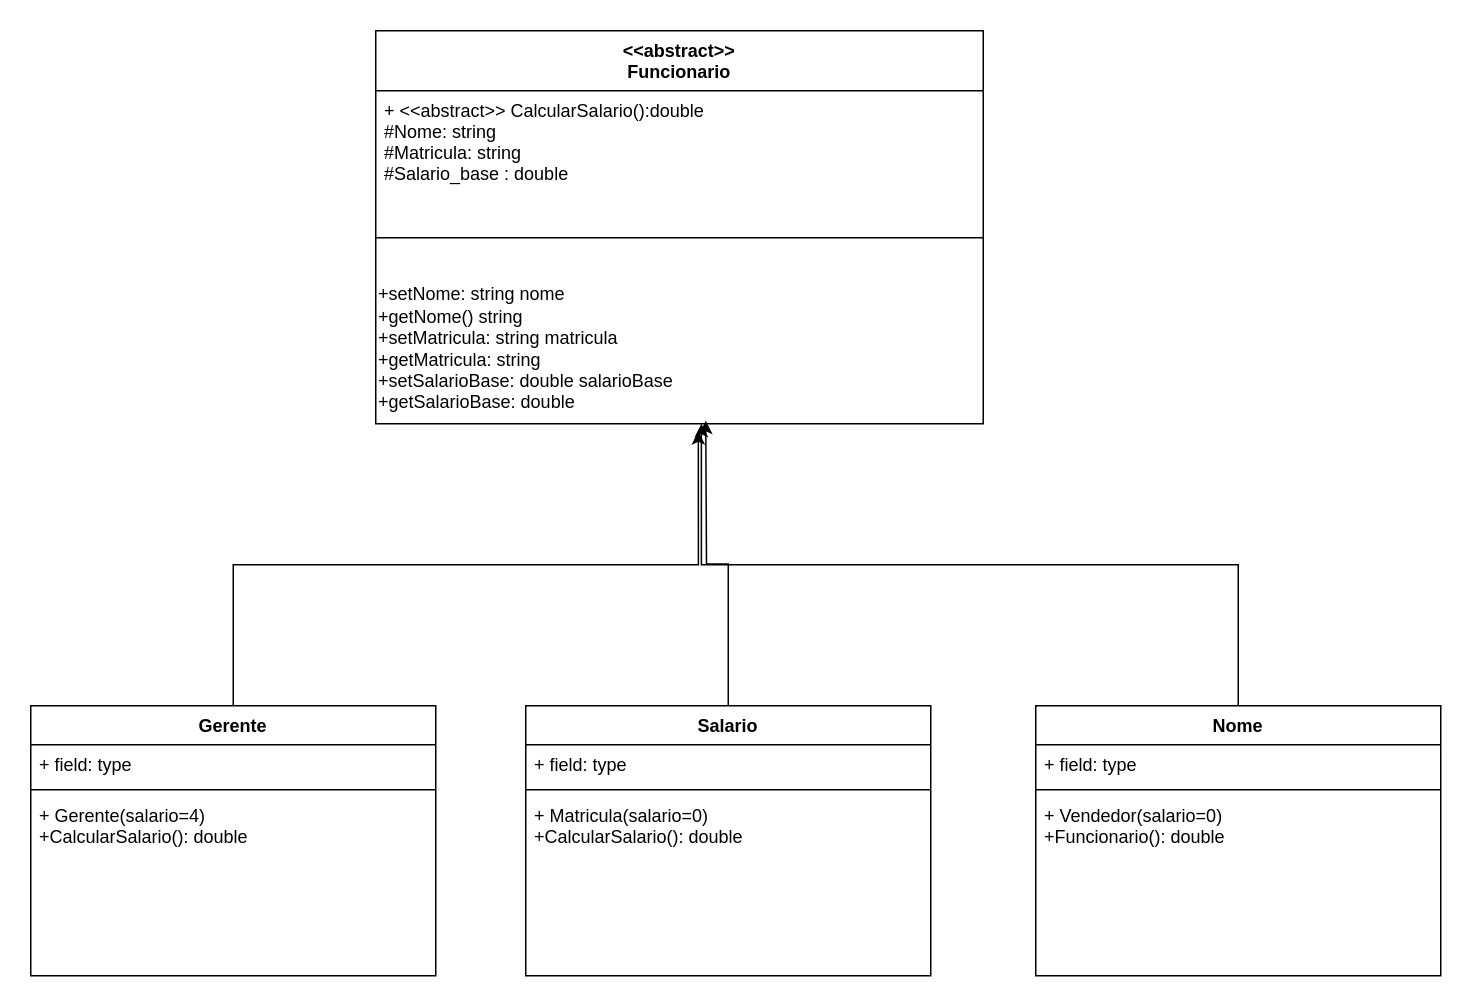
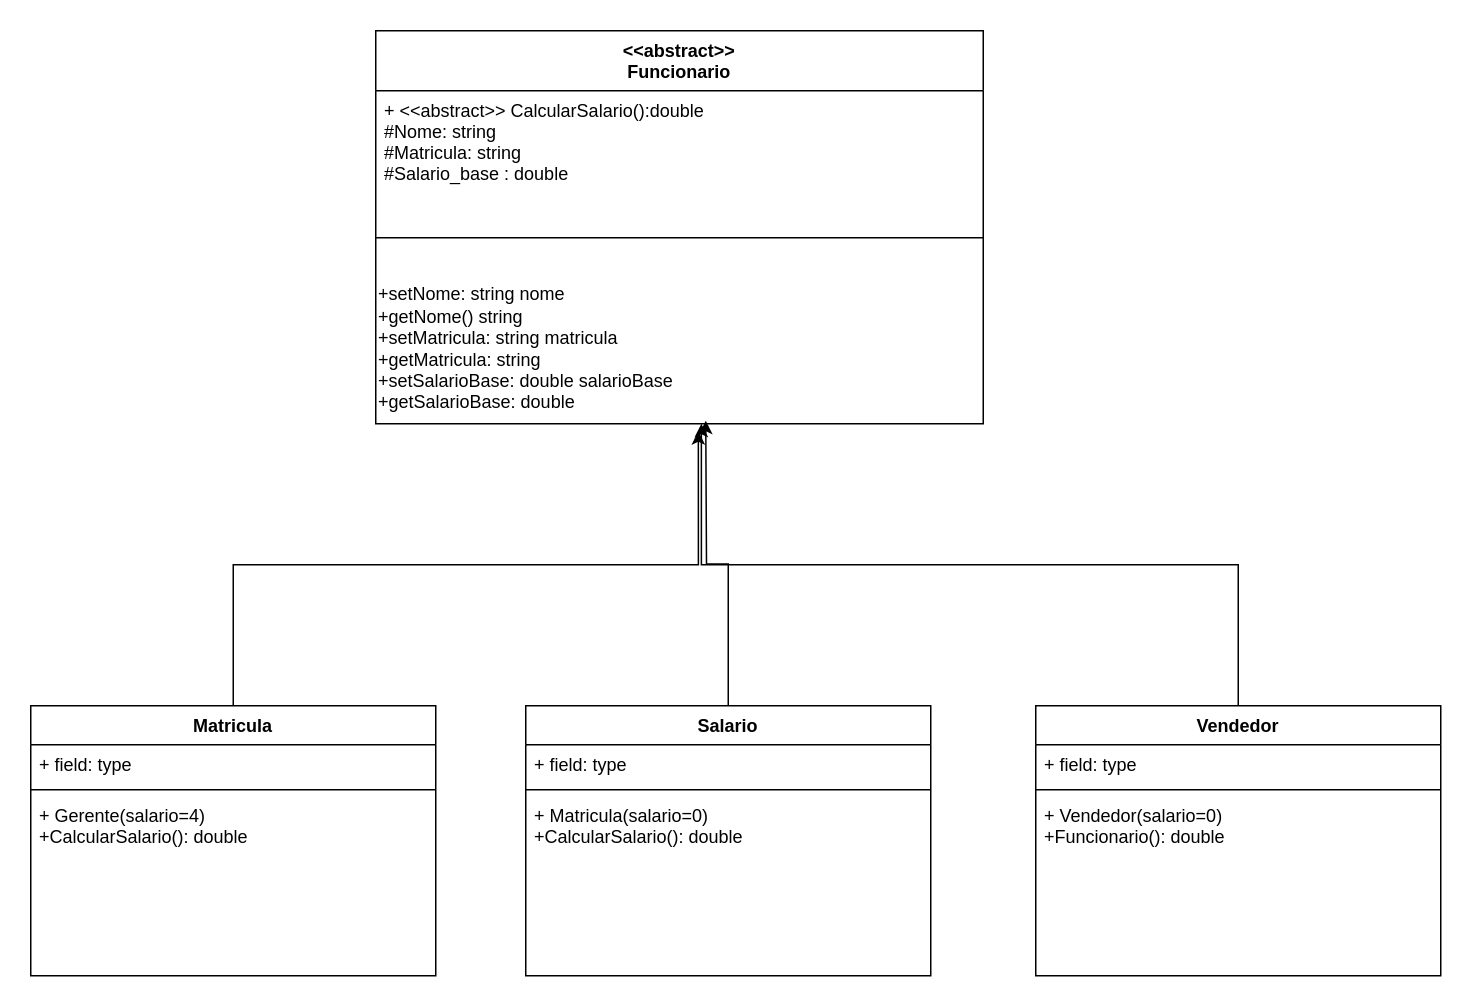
(233, 726) -> (233, 726)
(1238, 726) -> (1238, 726)
